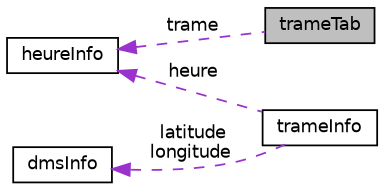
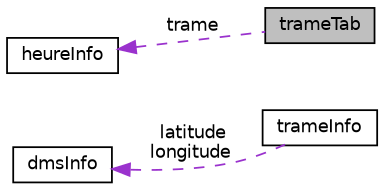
(199, 94) -> none
